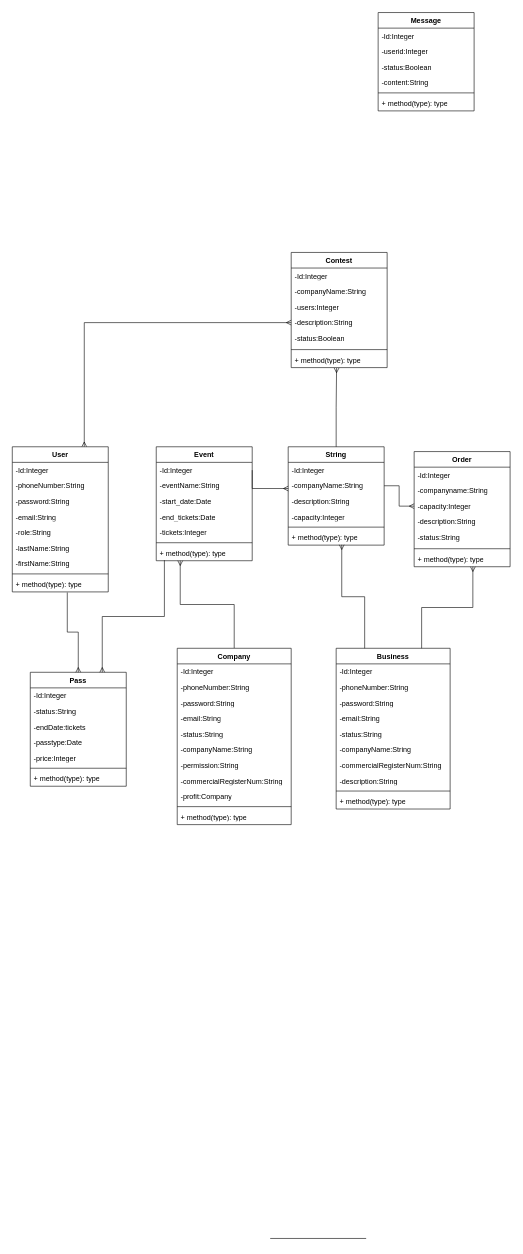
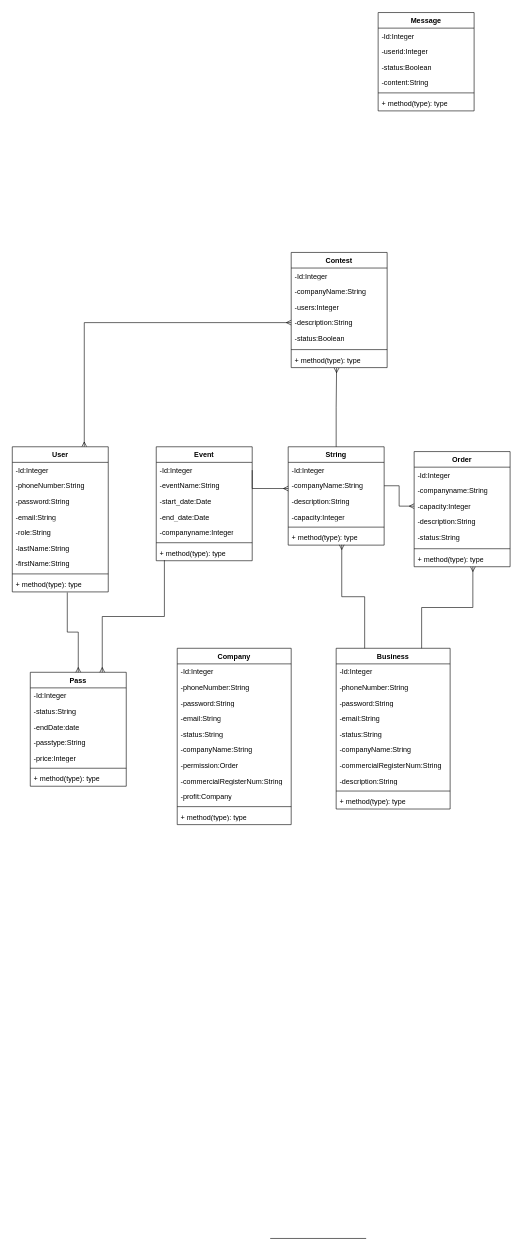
(192, 518) -> (187, 518)
(190, 533) -> (199, 533)
(208, 605) -> none
(64, 728) -> (59, 728)
(61, 743) -> (64, 743)
(213, 766) -> (212, 766)
